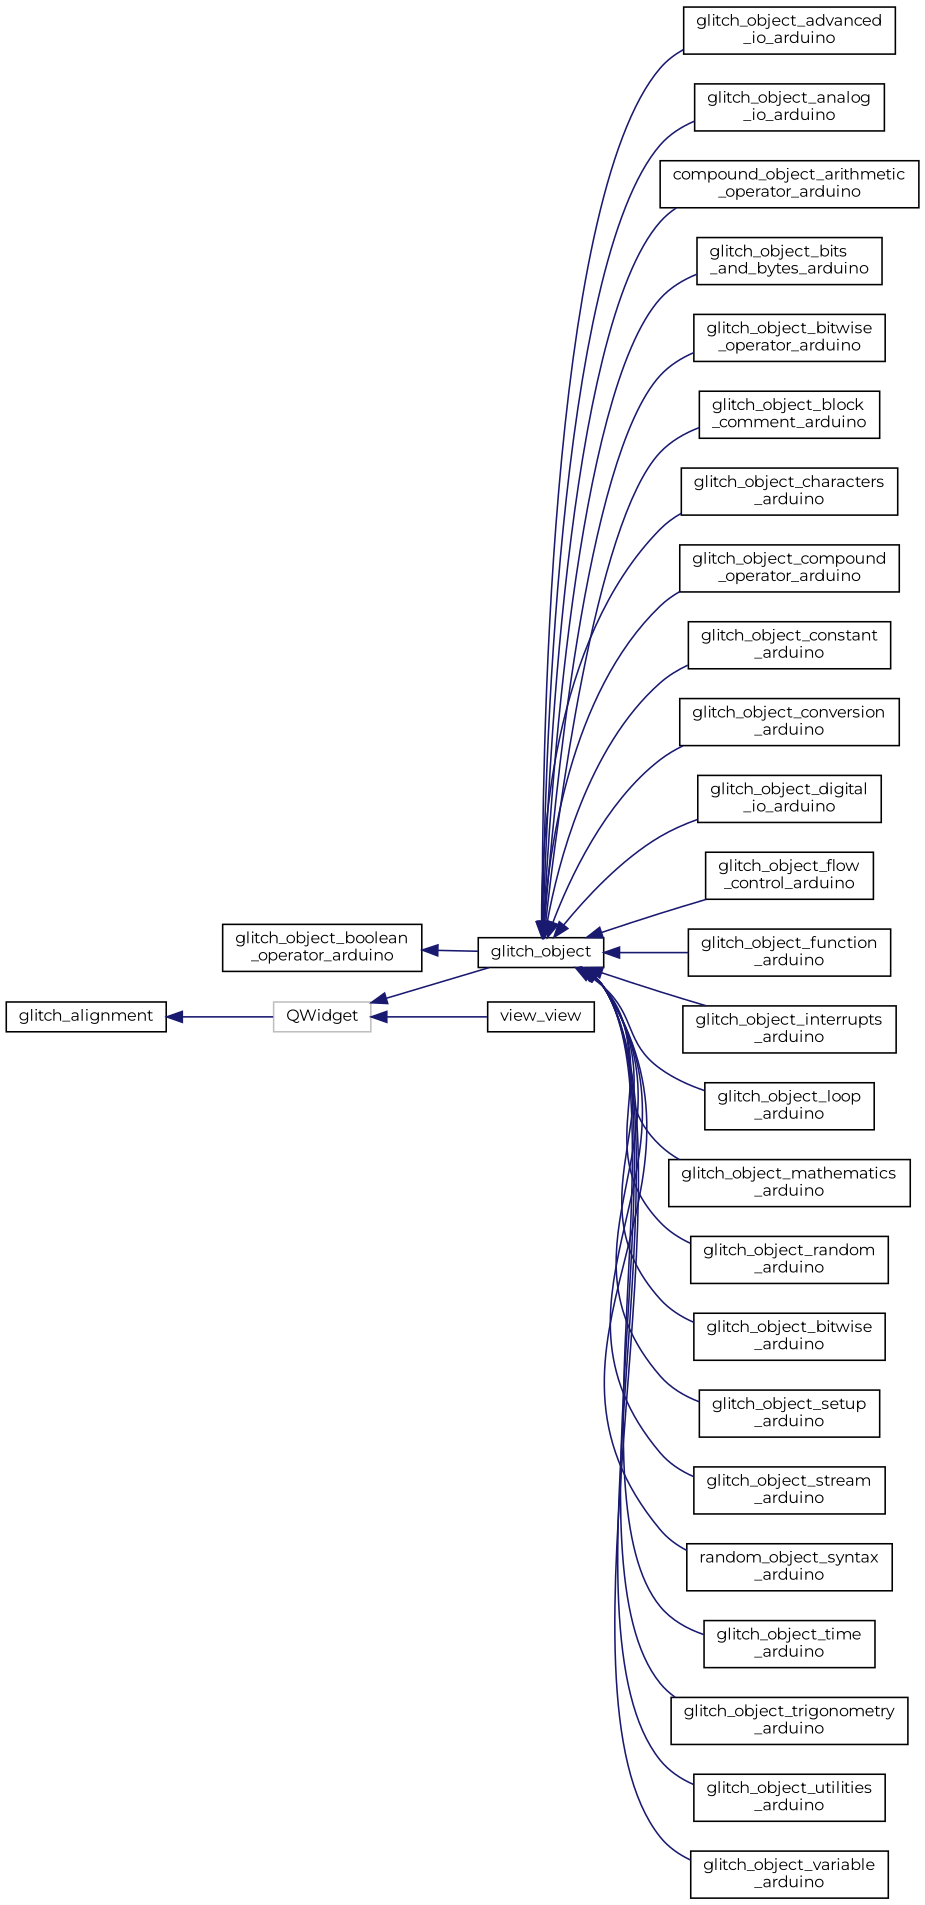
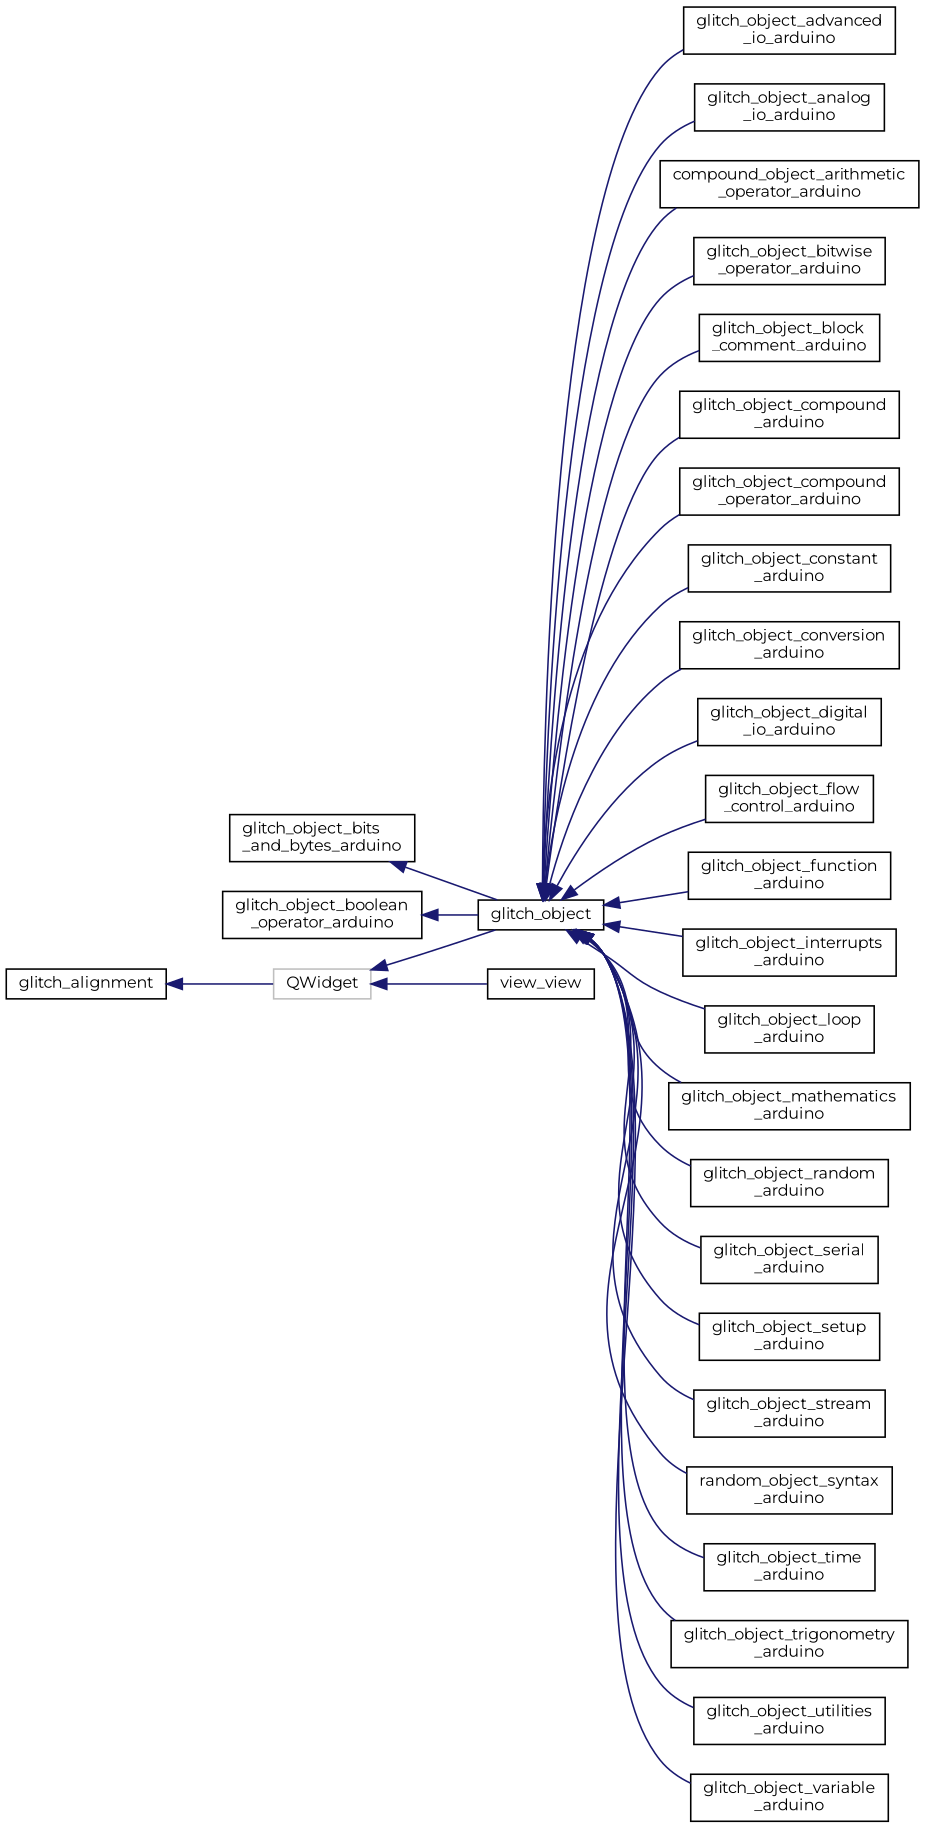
(790, 492) -> (790, 415)
(576, 581) -> (451, 884)
(790, 1337) -> (790, 1260)
